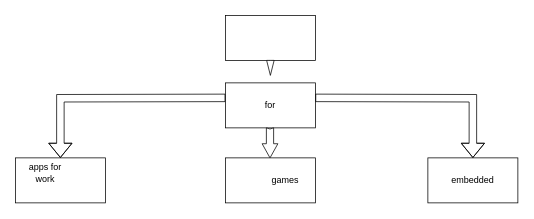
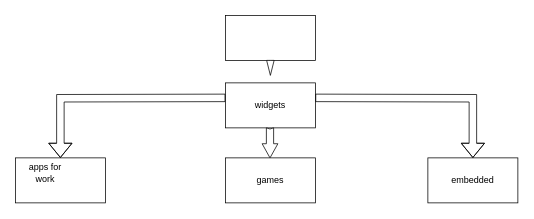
(270, 105) -> (270, 105)
(285, 180) -> (270, 180)
